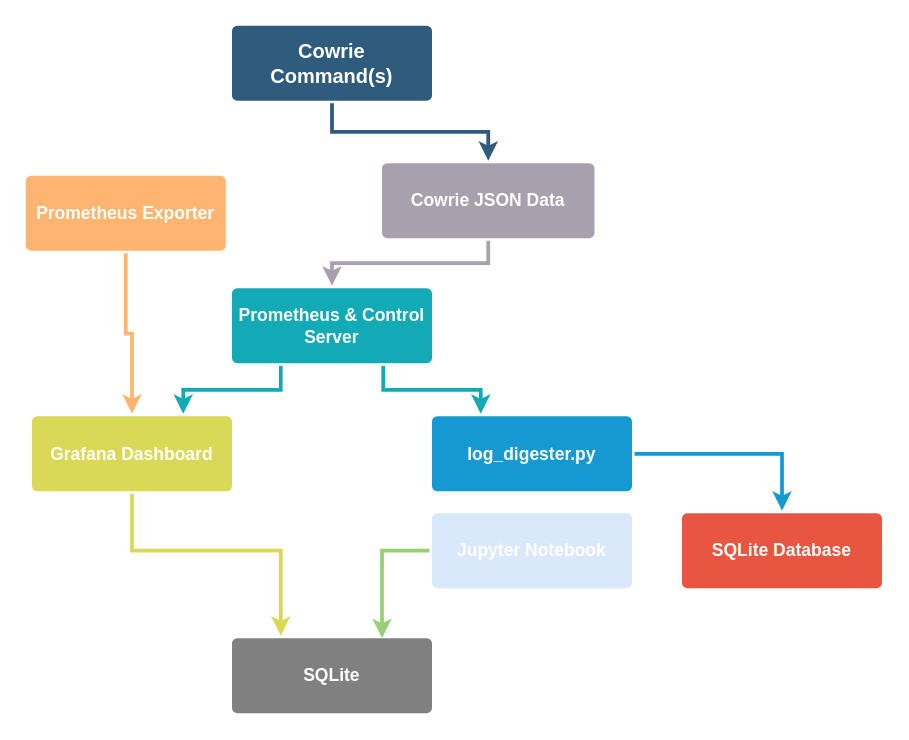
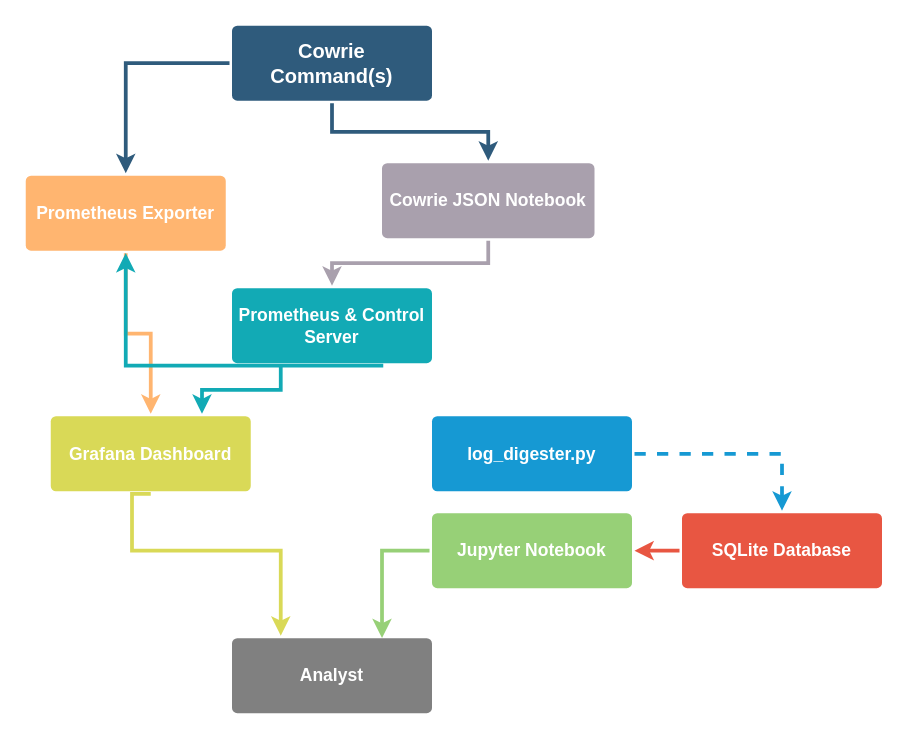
none -> (129, 63)
(488, 201) -> (488, 201)
(425, 390) -> (240, 366)
(132, 454) -> (151, 454)
(782, 457) -> (782, 457)
(532, 551) -> (532, 551)
none -> (663, 551)
(332, 676) -> (332, 676)
